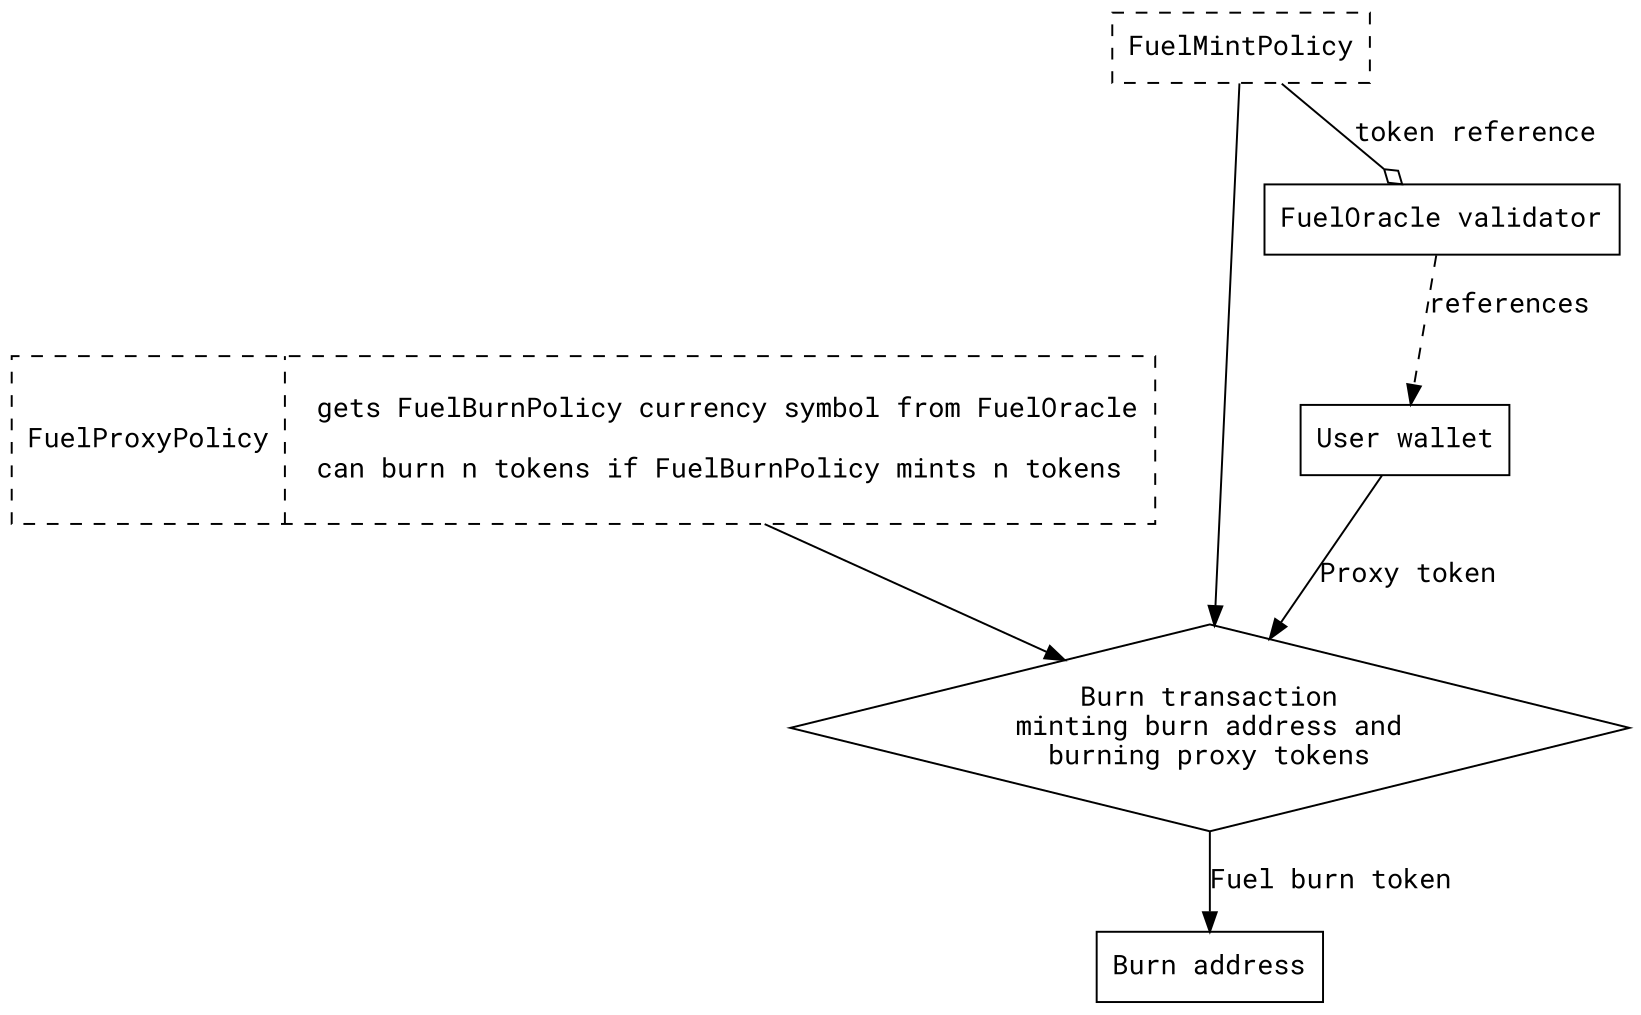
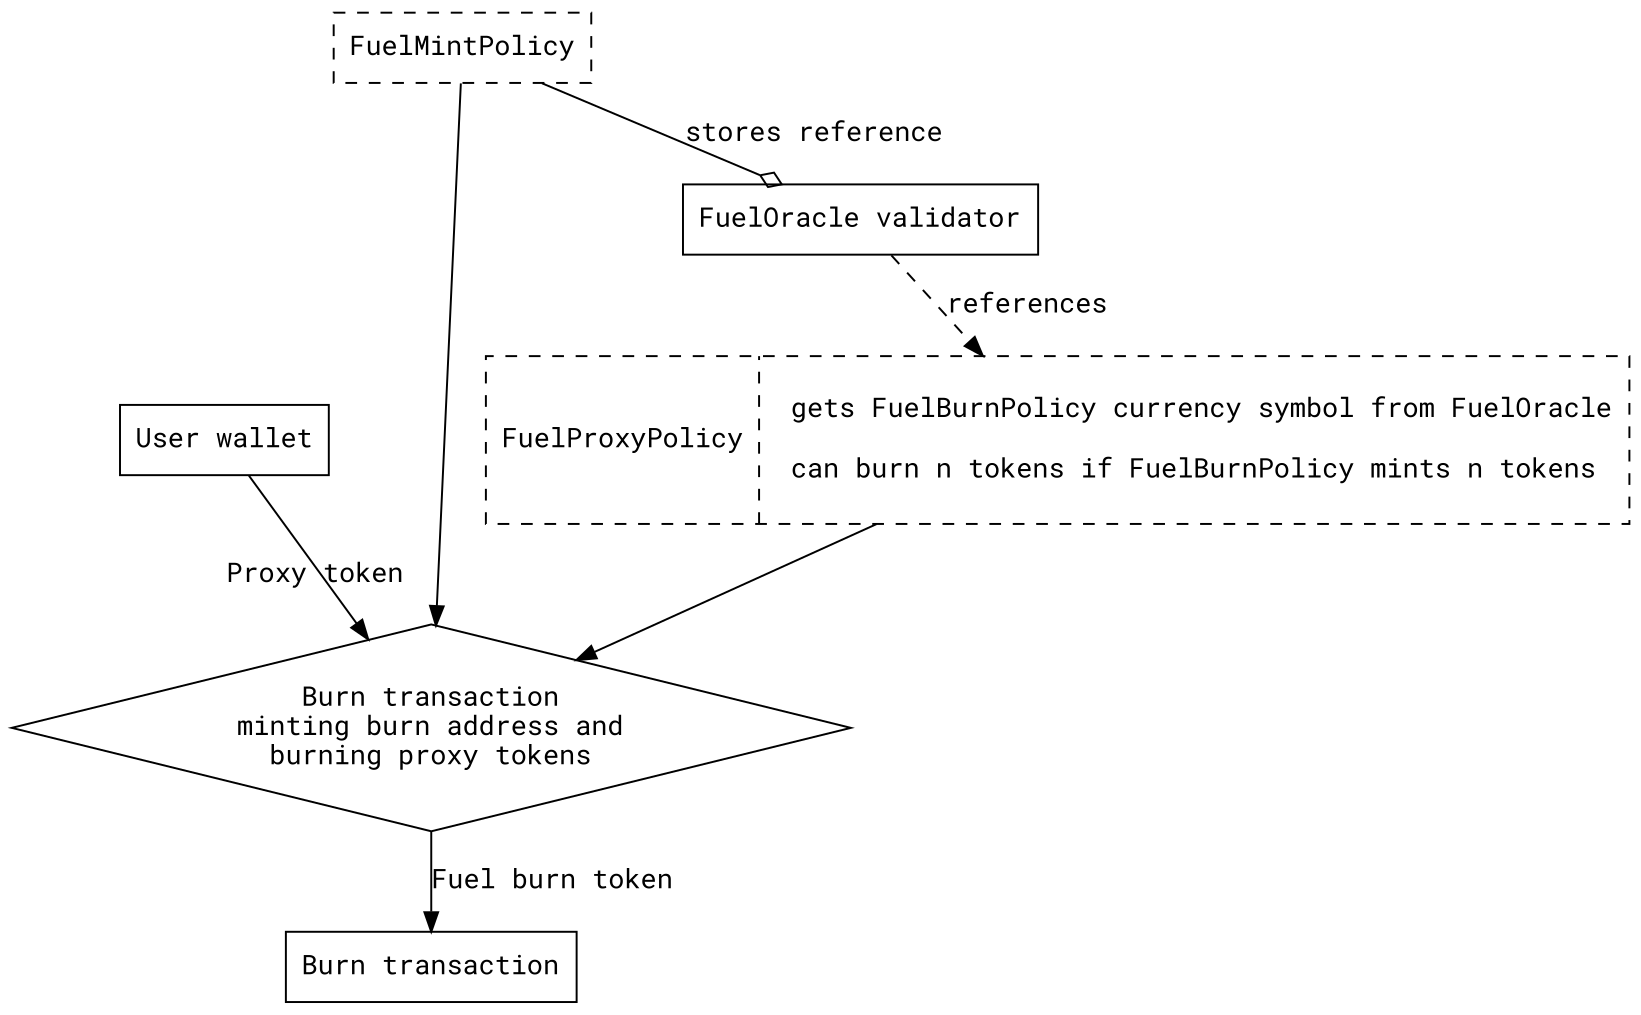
(1475, 134) -> (815, 134)
(1425, 320) -> (930, 298)
(1210, 967) -> (431, 967)
